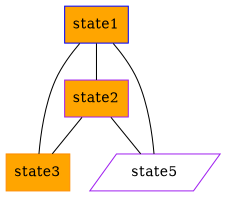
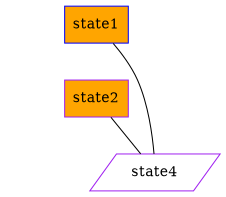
(96, 62) -> none
(38, 172) -> none
(155, 172) -> (155, 172)
